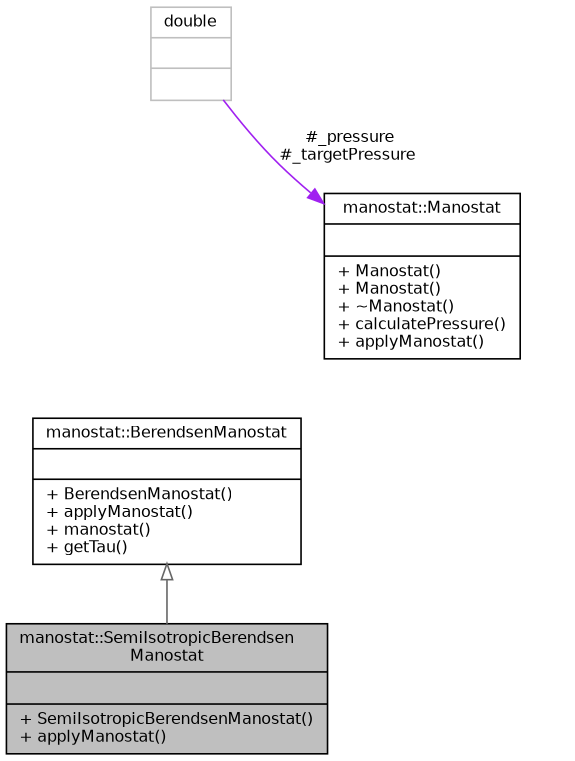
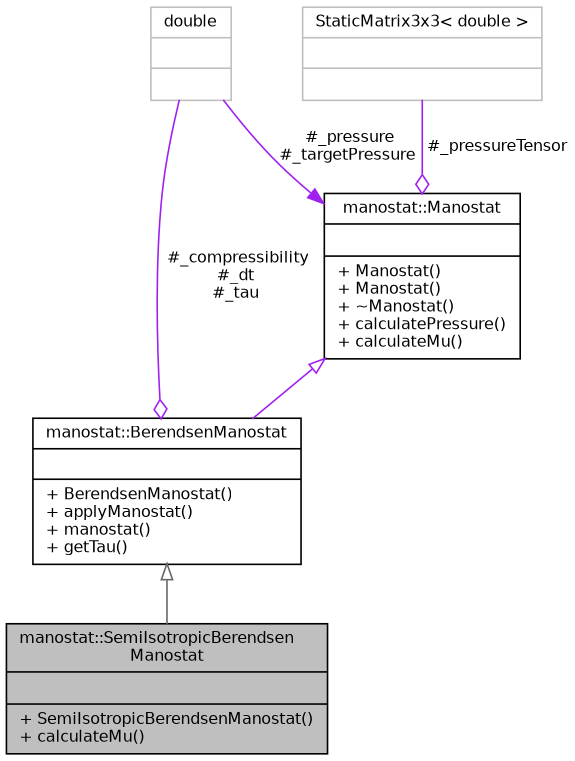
none -> (422, 54)
none -> (158, 249)
(411, 342) -> (401, 342)
none -> (282, 394)
(93, 737) -> (83, 737)
